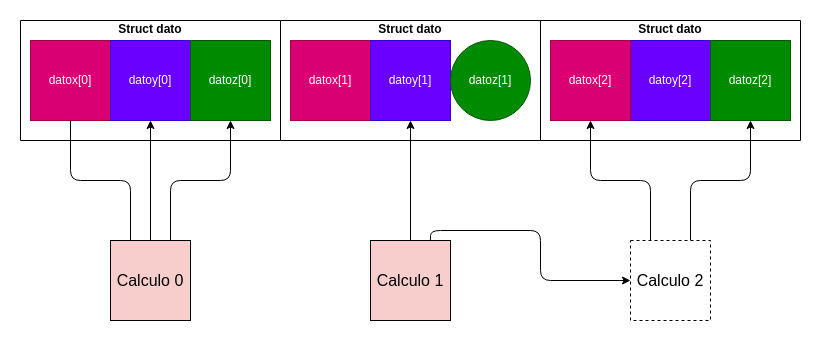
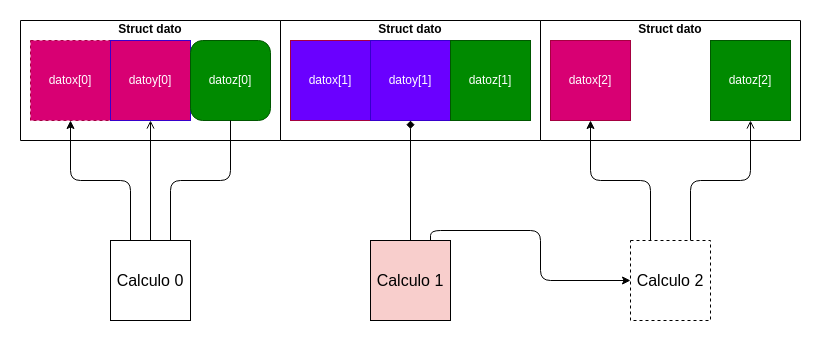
(71, 81) -> (71, 81)
(151, 81) -> (151, 81)
(231, 81) -> (231, 81)
(331, 81) -> (331, 81)
(491, 81) -> (491, 81)
(671, 81) -> none
(71, 126) -> (71, 128)
(151, 128) -> (151, 126)
(231, 128) -> (231, 126)
(411, 128) -> (411, 129)
(751, 128) -> (751, 126)
(151, 281) -> (151, 281)
